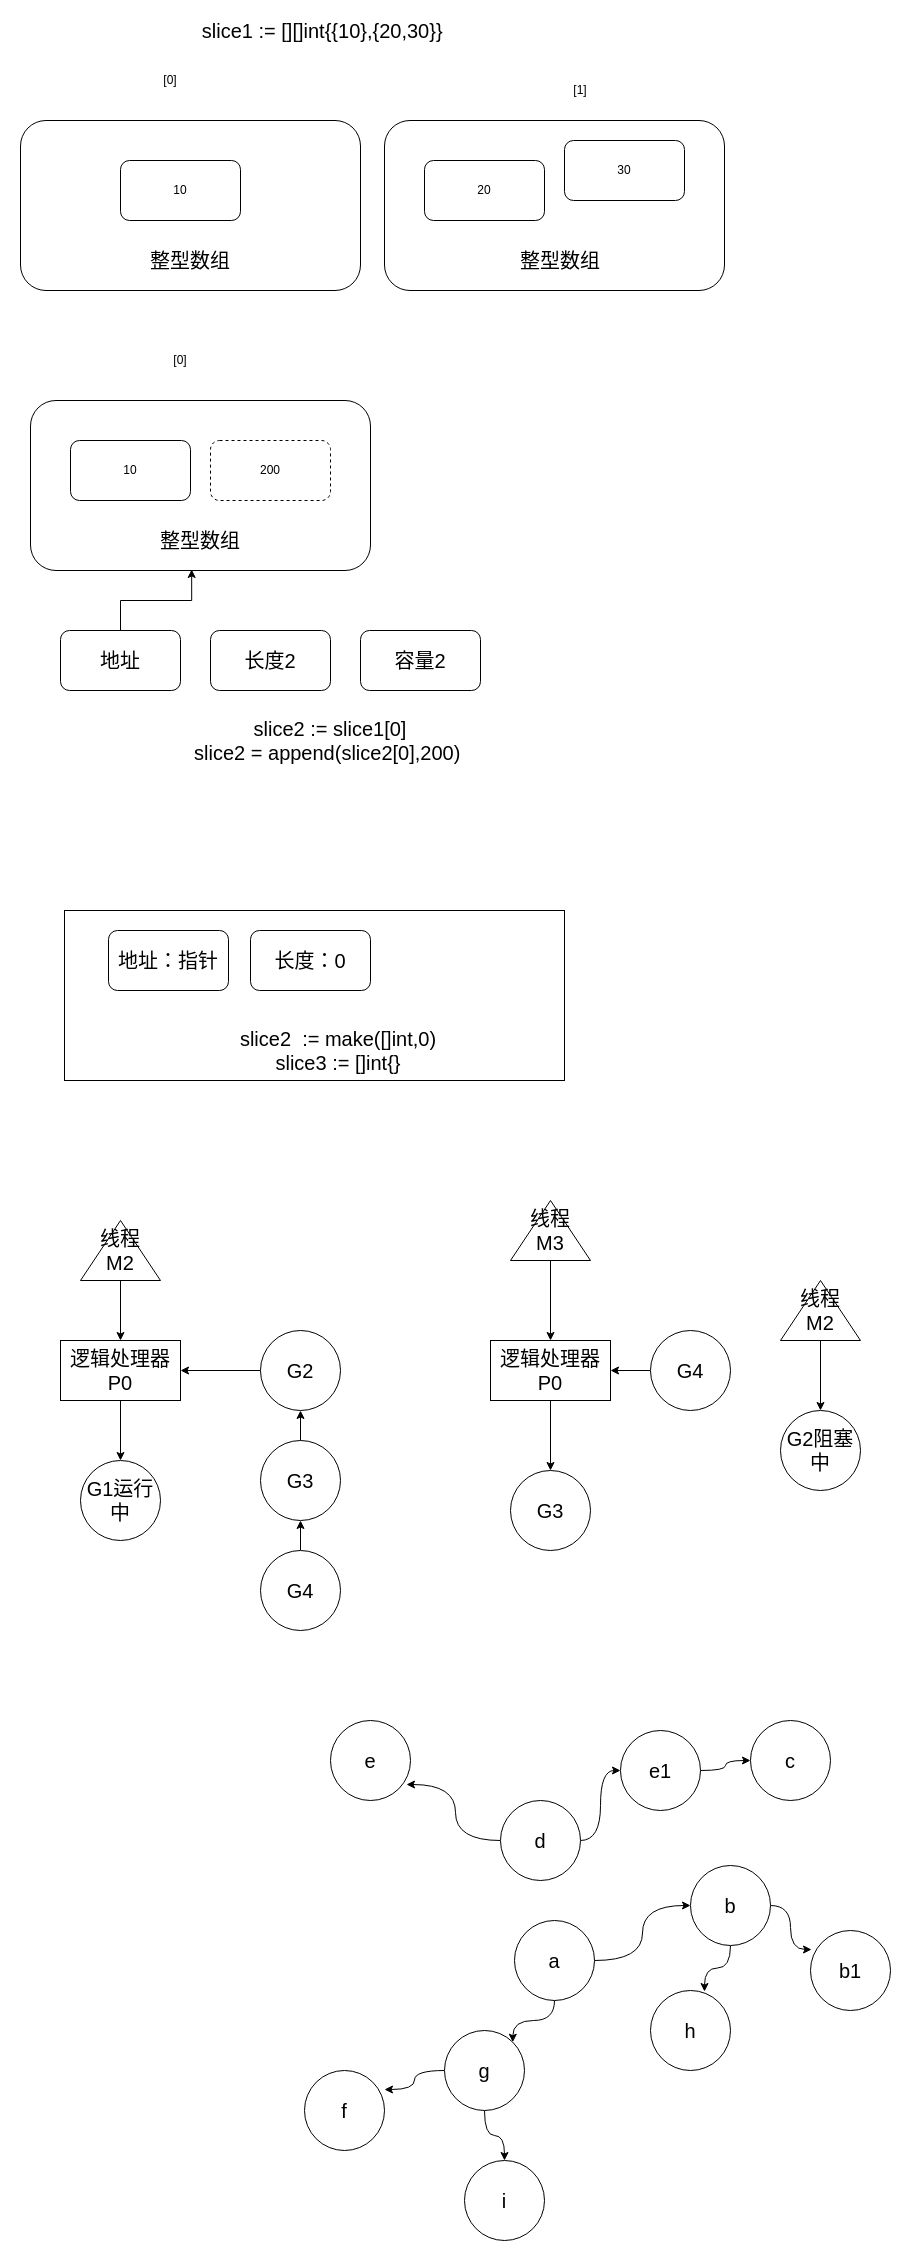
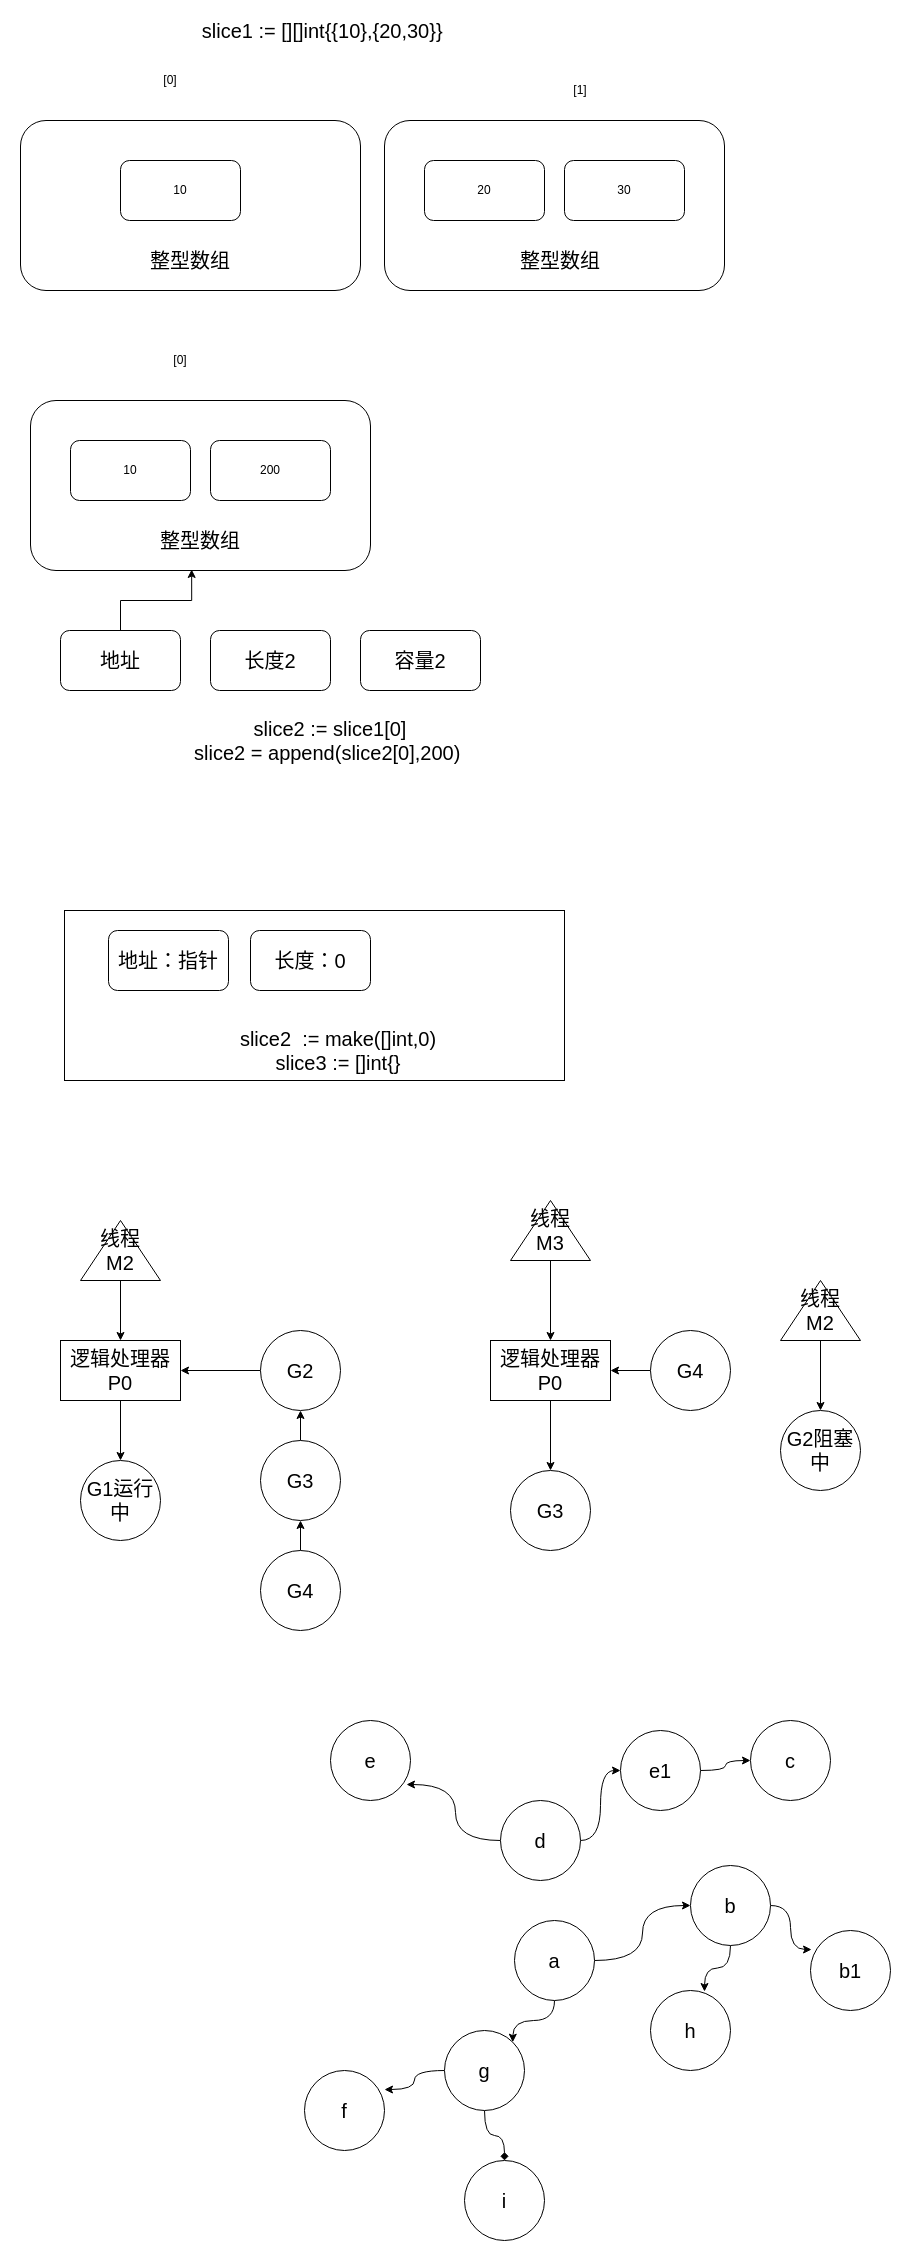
(625, 171) -> (625, 191)
(271, 471) -> (271, 471)
(504, 2152) -> (504, 2152)
